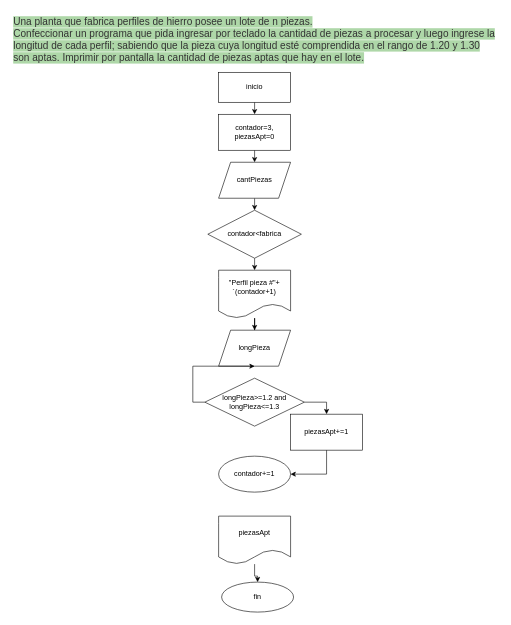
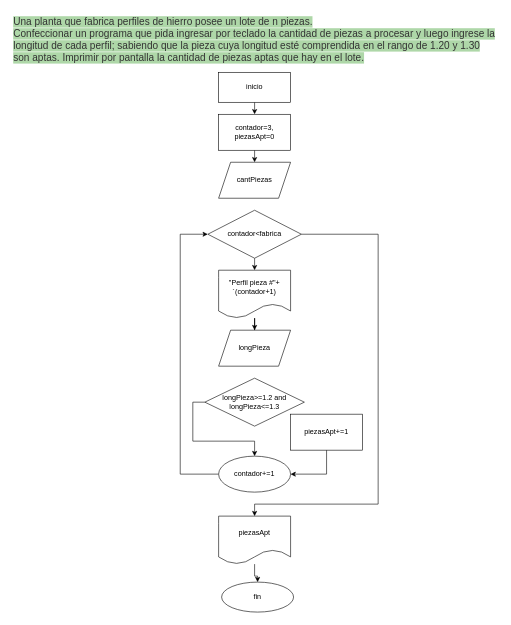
(255, 202) -> none
(193, 366) -> (255, 445)
(327, 404) -> none
none -> (180, 474)
none -> (255, 507)
